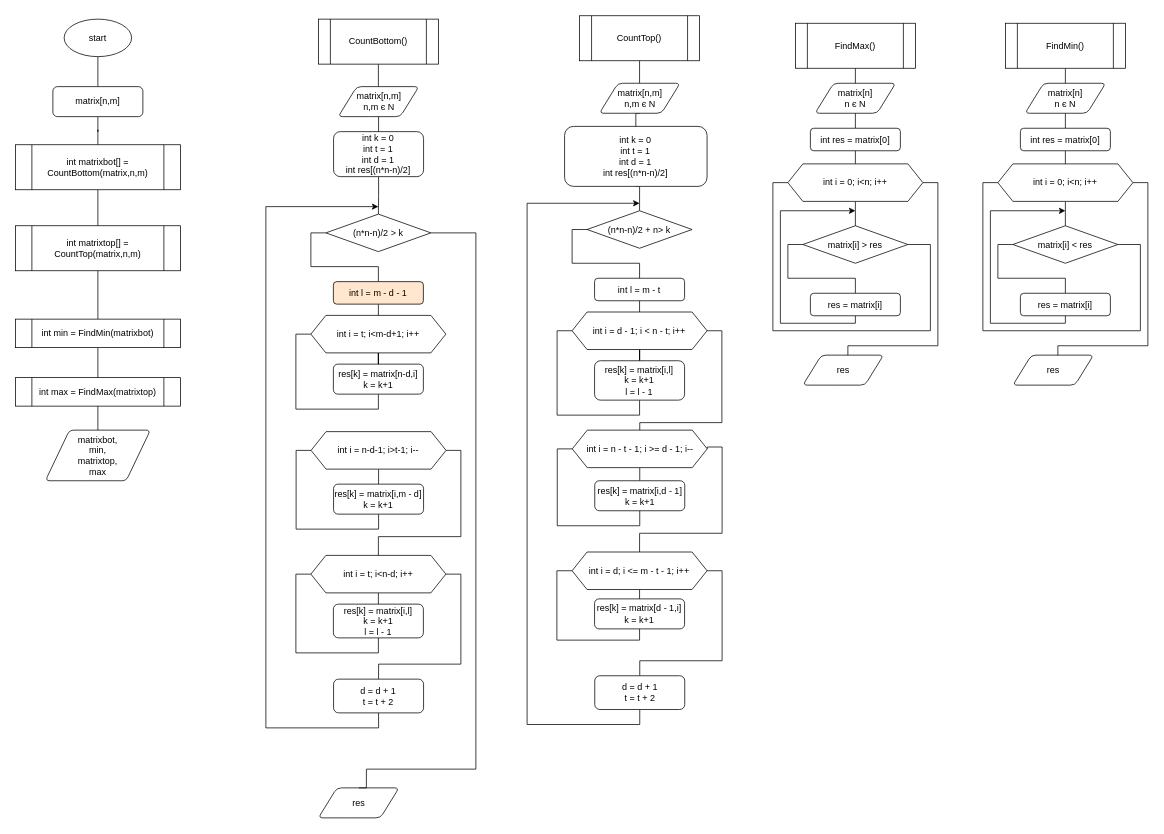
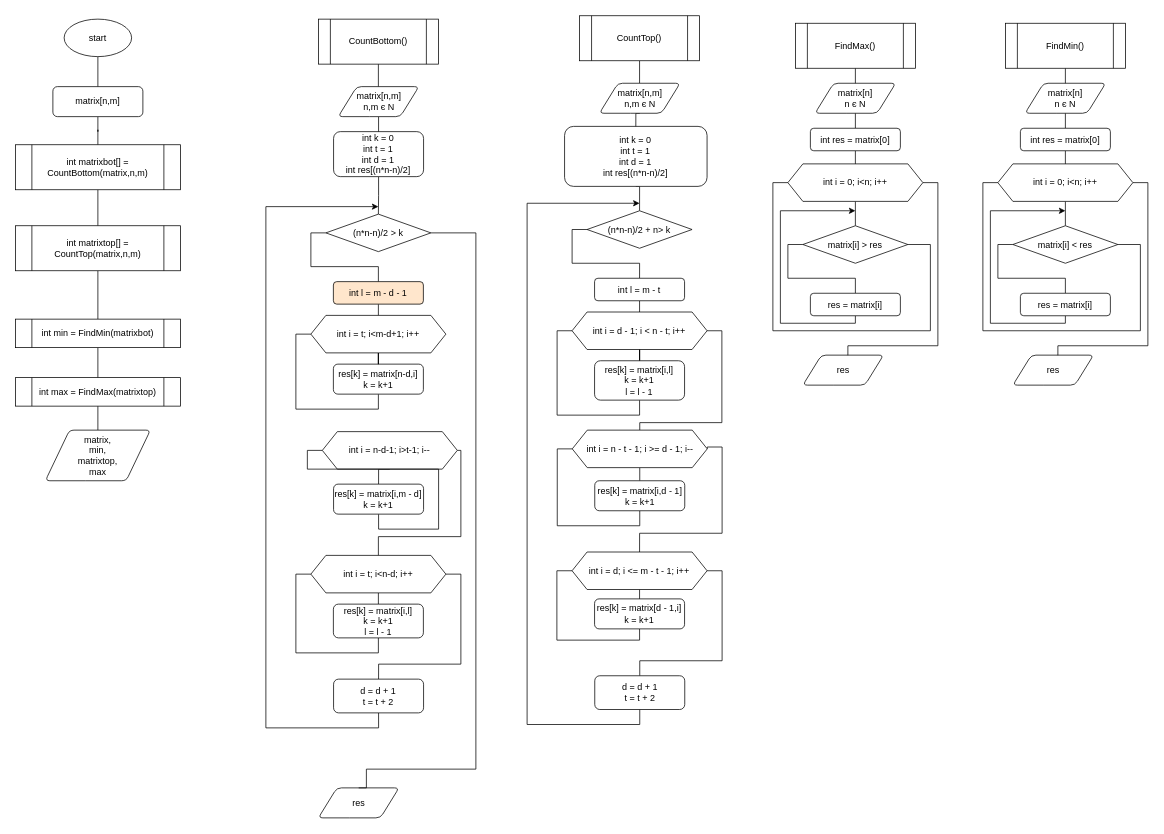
(379, 450) -> (390, 450)
(98, 456) -> (98, 456)
